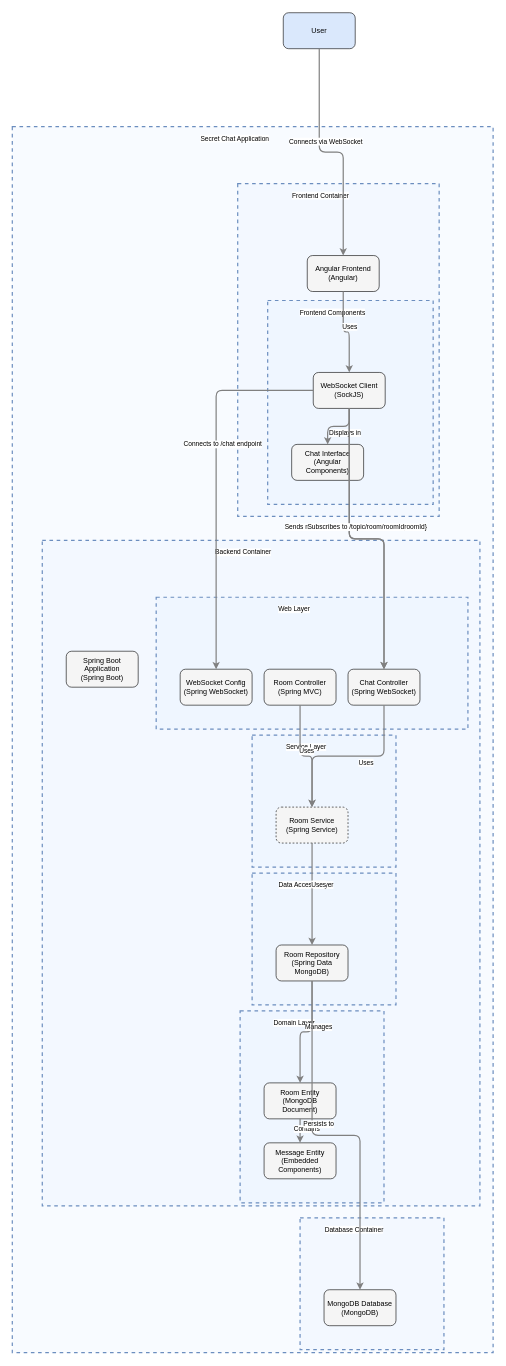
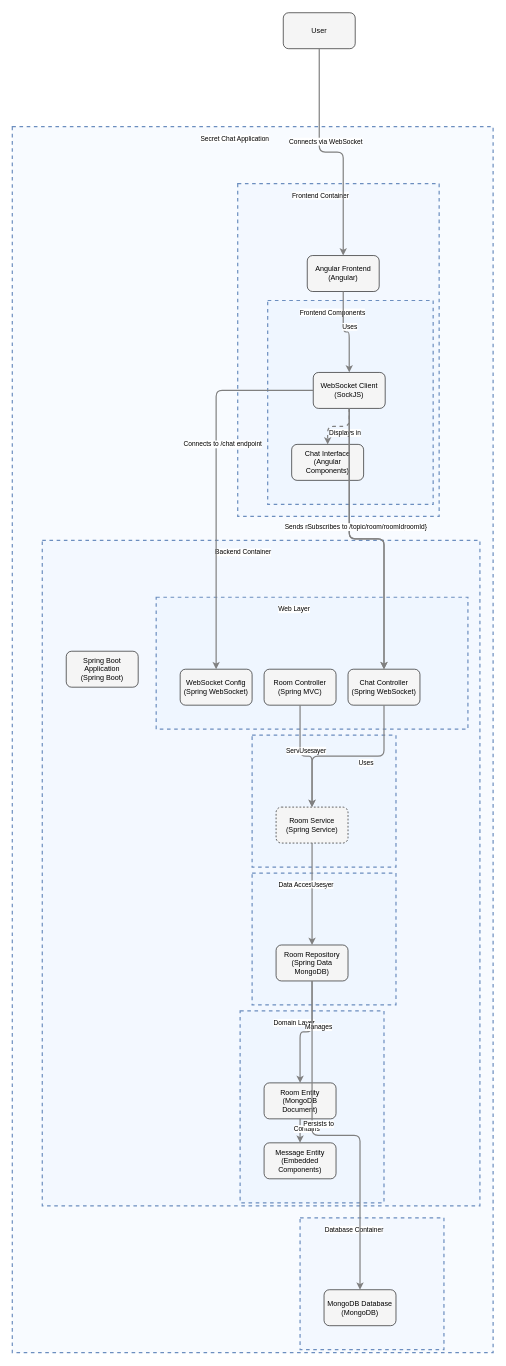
(320, 30) -> (320, 30)
(334, 426) -> (334, 426)
(306, 747) -> (306, 751)
